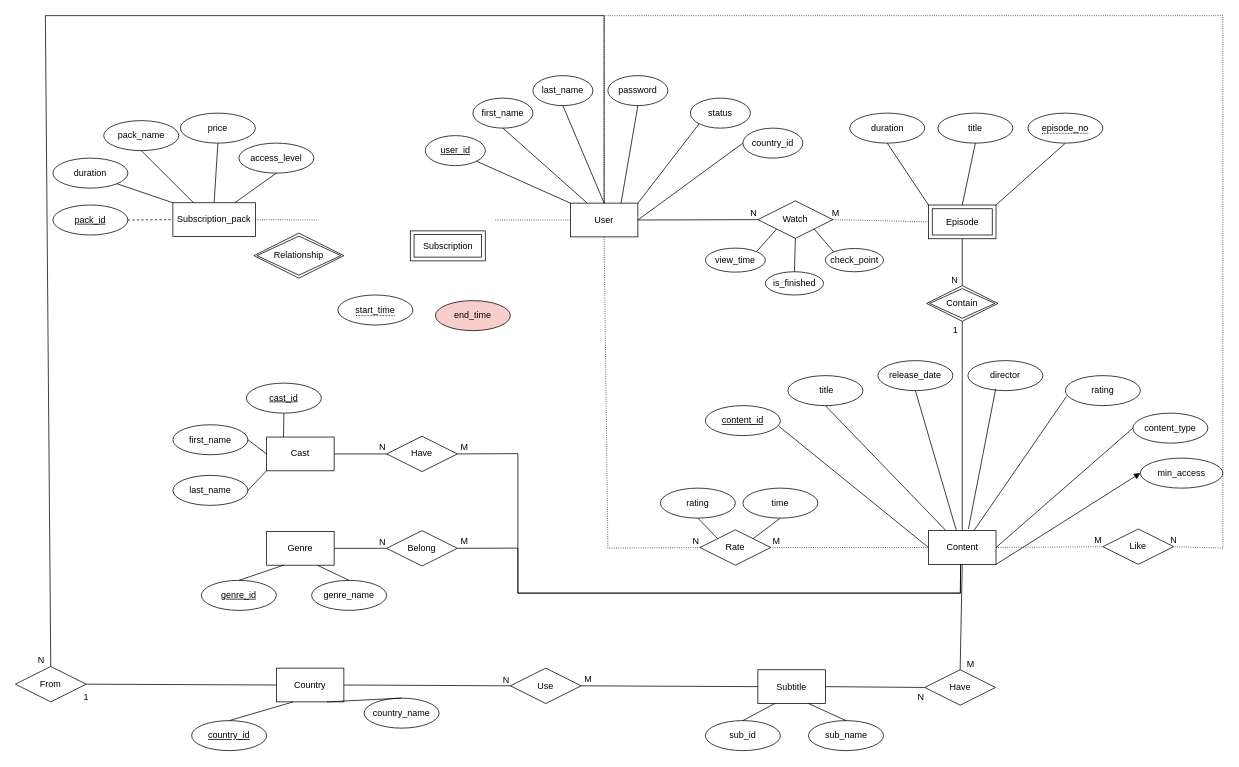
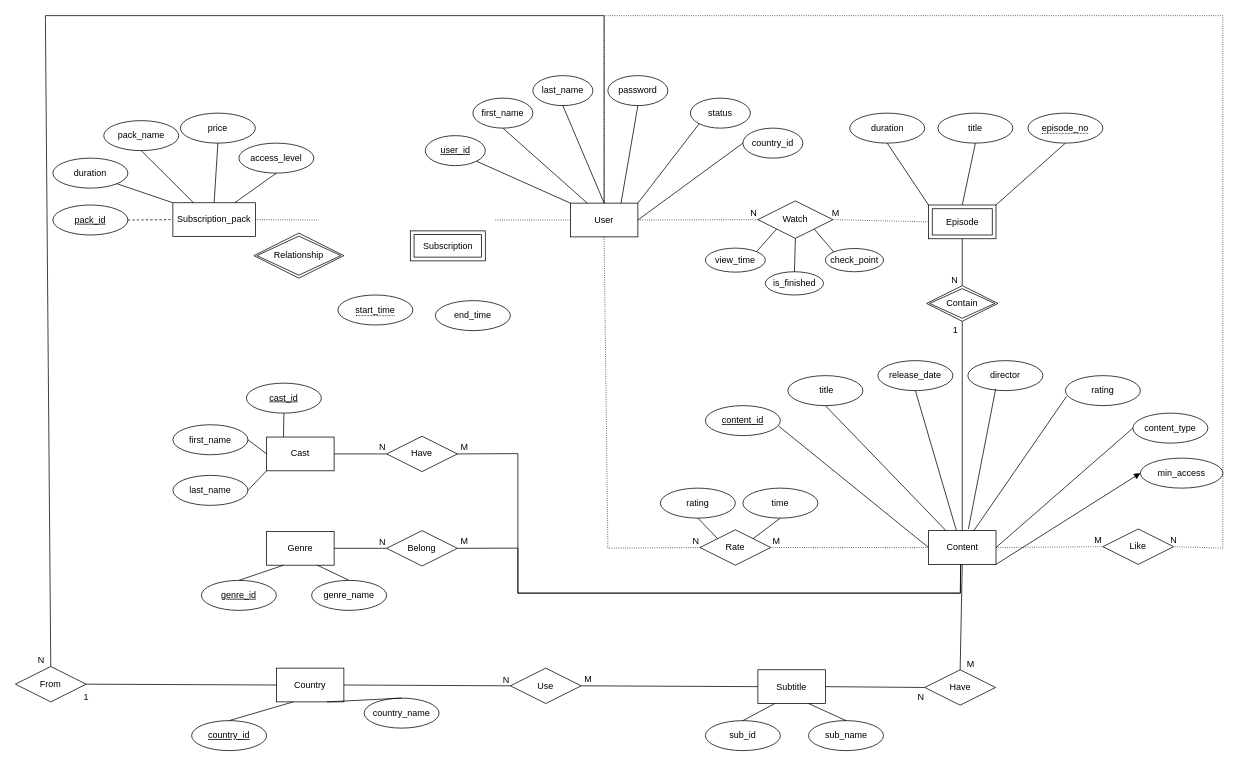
(698, 220) -> (698, 220)
(473, 315) -> (473, 315)
